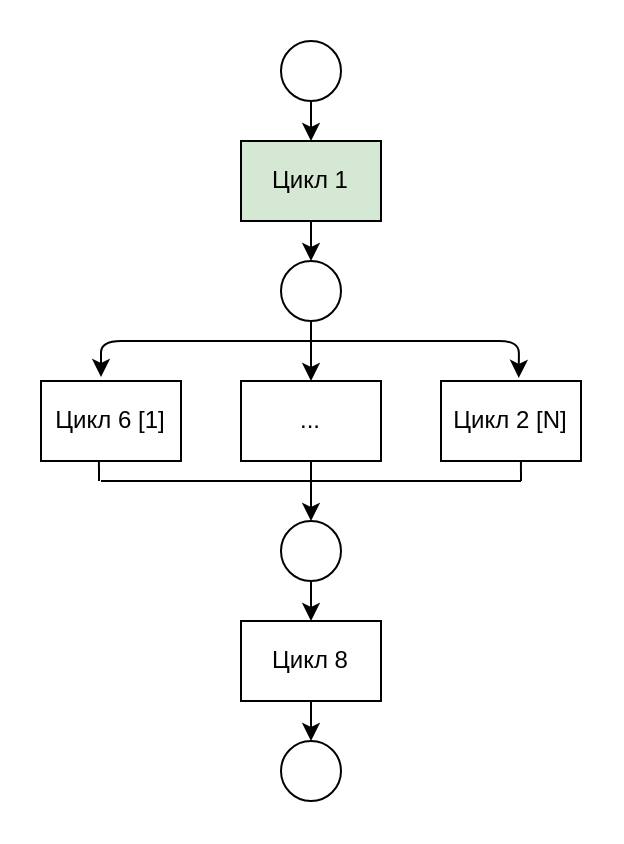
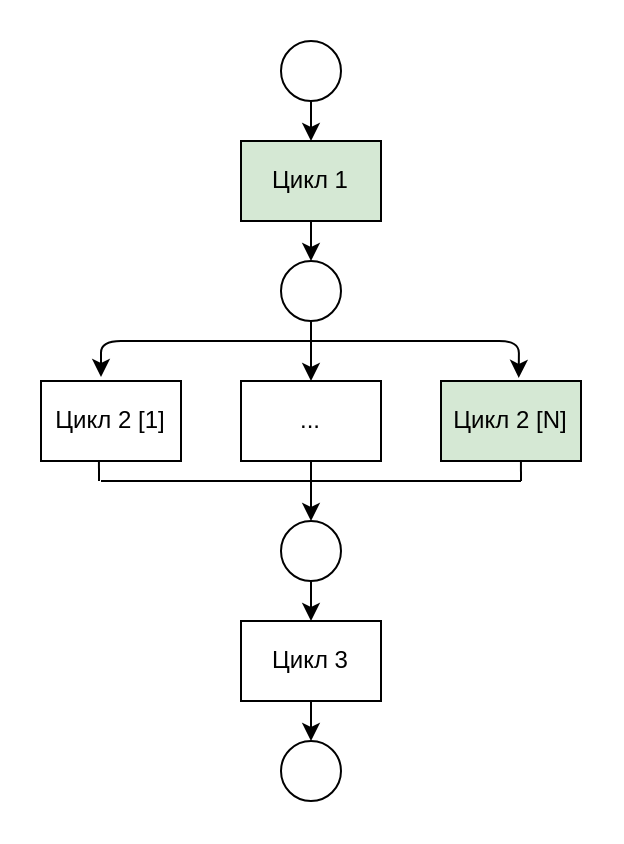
(111, 421) -> (111, 421)
(511, 421) -> (511, 421)
(311, 661) -> (311, 661)
